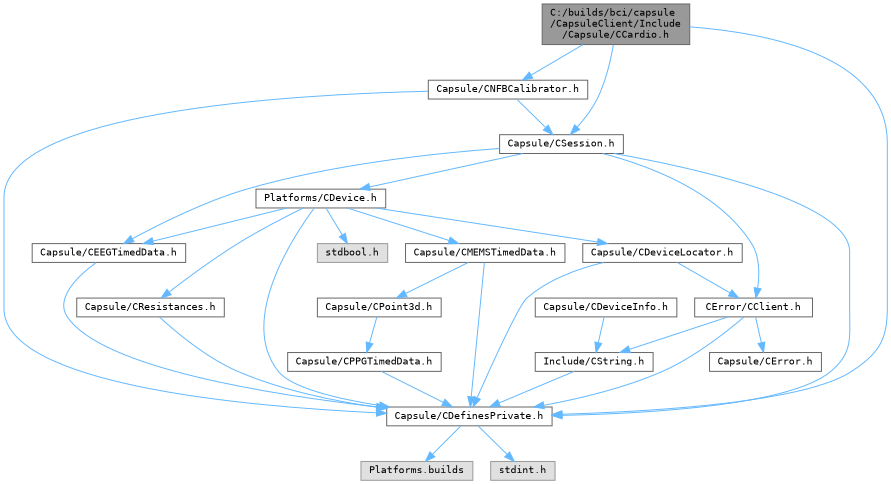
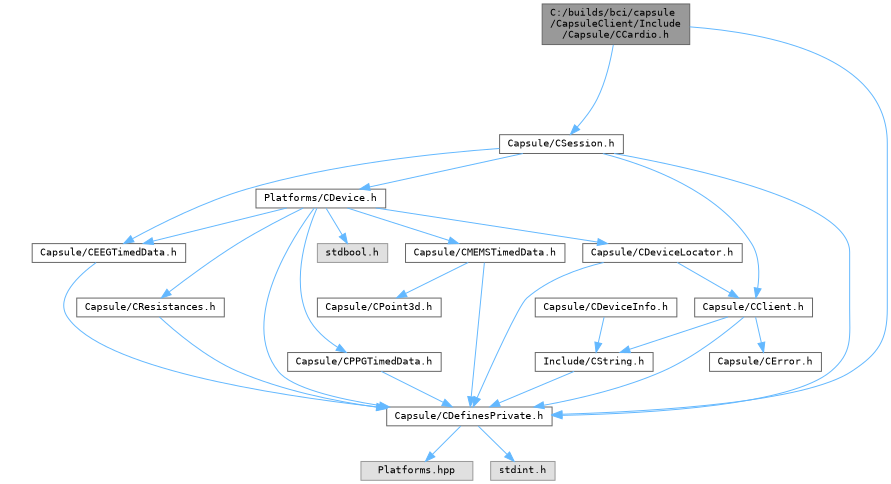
(508, 90) -> none
(754, 307) -> (754, 307)
(373, 330) -> (301, 283)
(417, 471) -> (417, 471)
